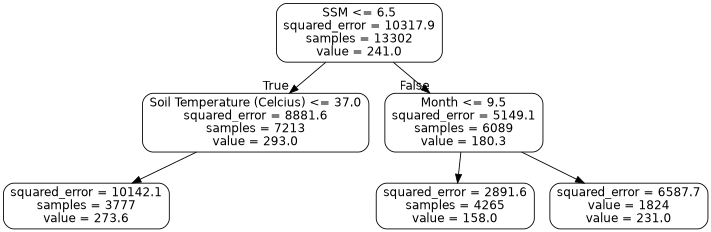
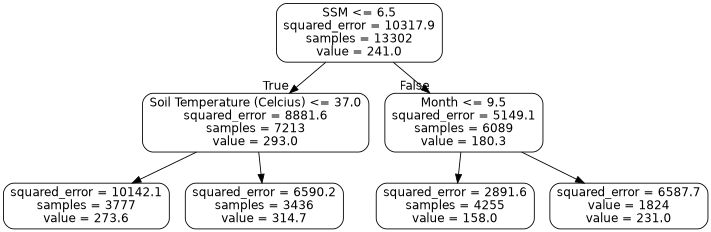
none -> (264, 206)
(455, 206) -> (455, 206)
